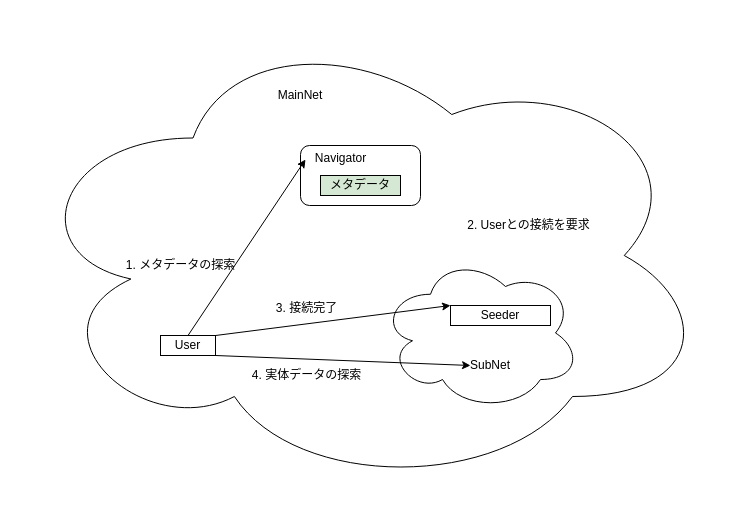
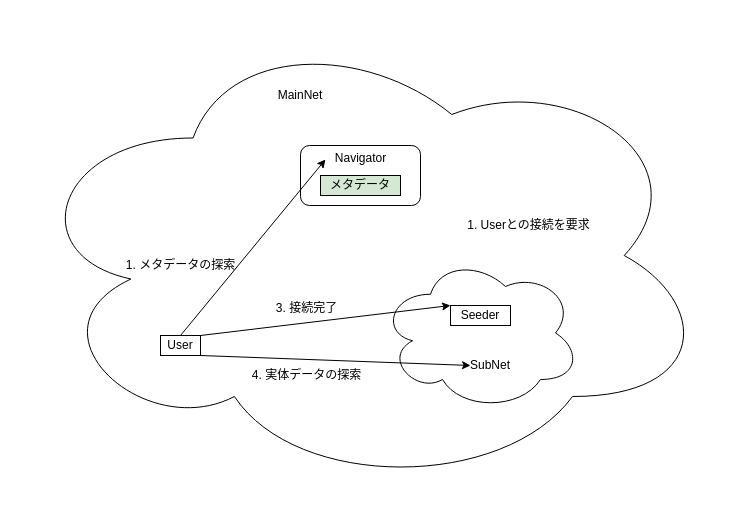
(341, 159) -> (361, 159)
(524, 226) -> (524, 226)
(501, 316) -> (481, 316)
(188, 346) -> (181, 346)
